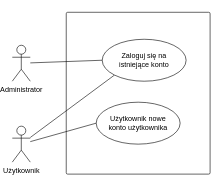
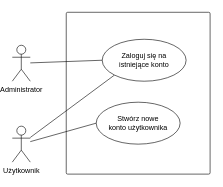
(138, 123) -> (138, 123)
